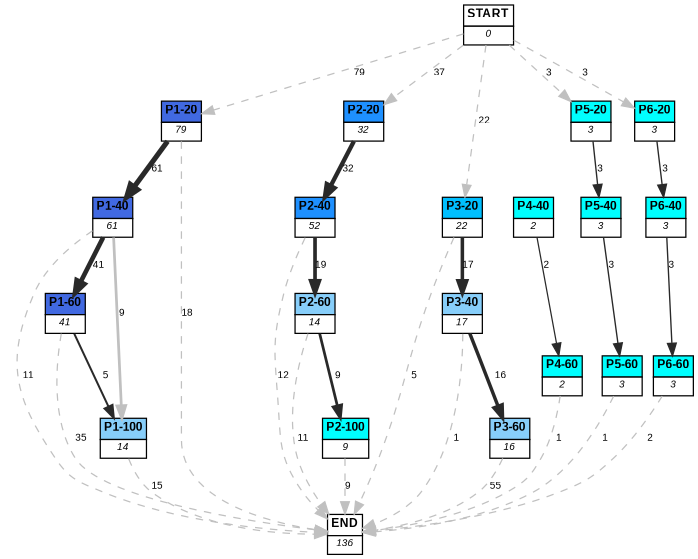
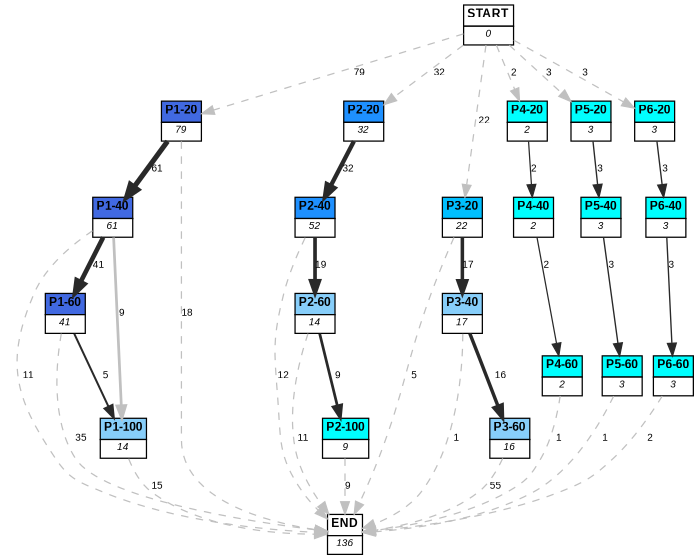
(440, 73) -> (440, 73)
none -> (527, 121)
